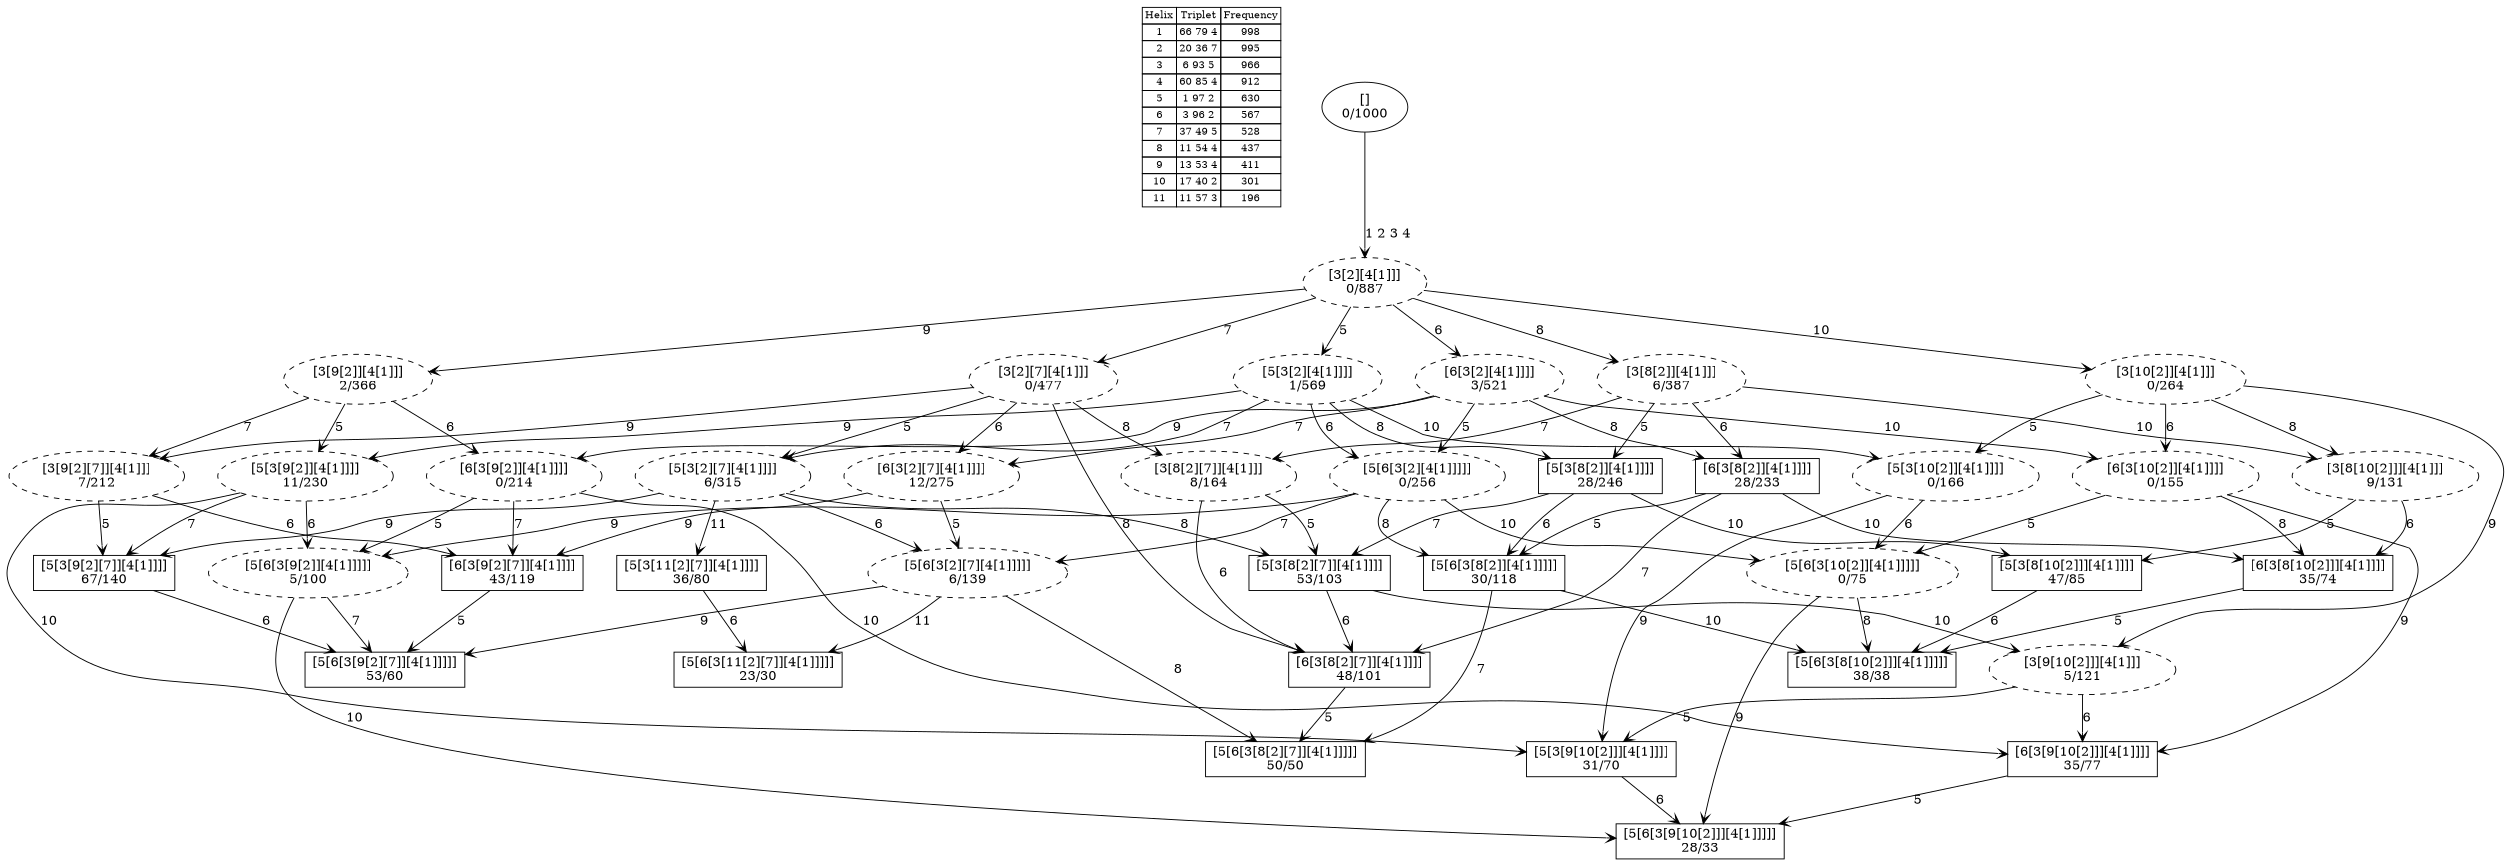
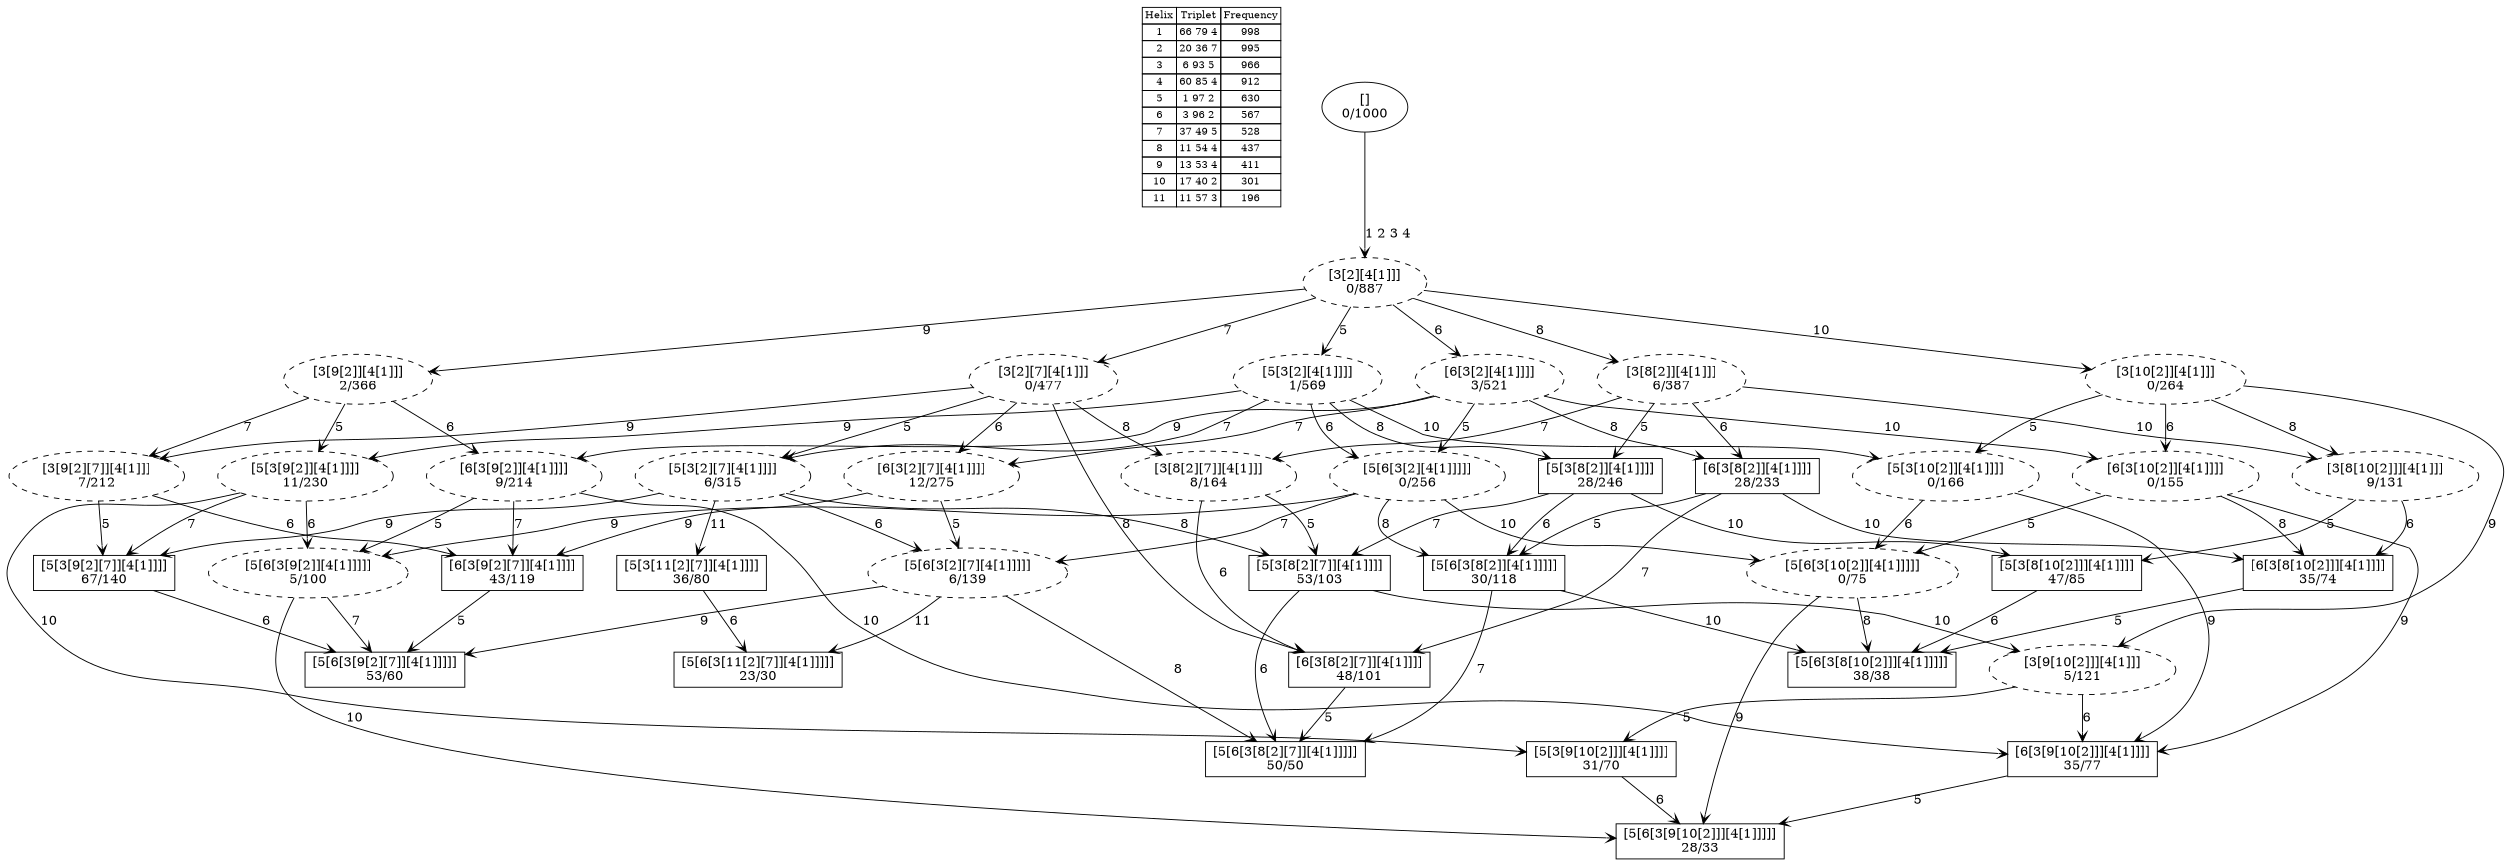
(514, 476) -> (514, 476)
(1700, 567) -> (2184, 577)
(1338, 617) -> (1257, 656)
